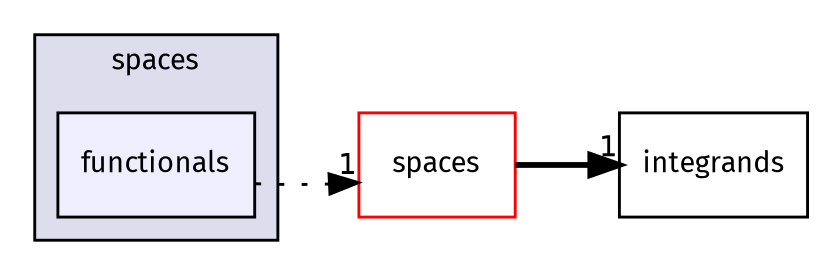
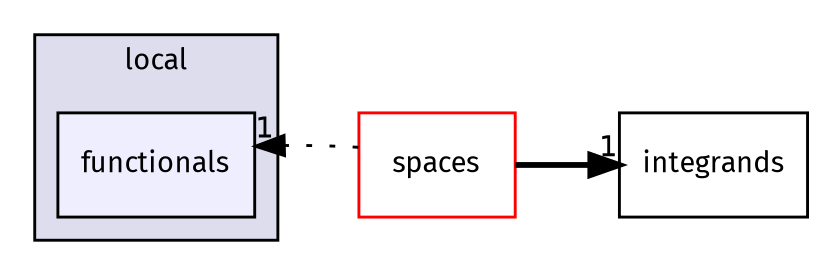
(156, 62) -> (156, 62)
(296, 185) -> (321, 146)
